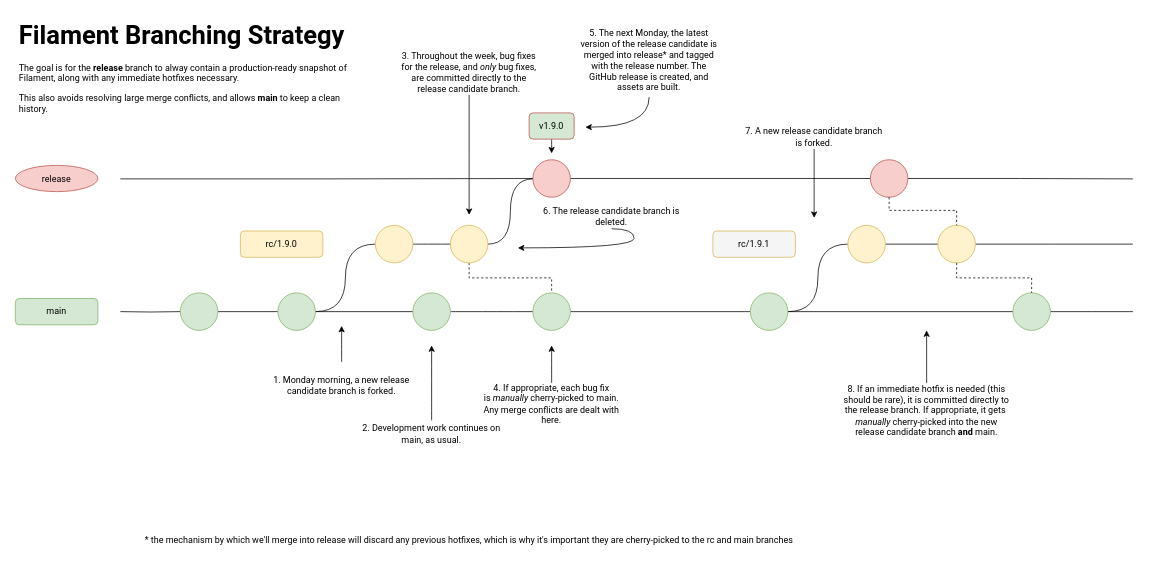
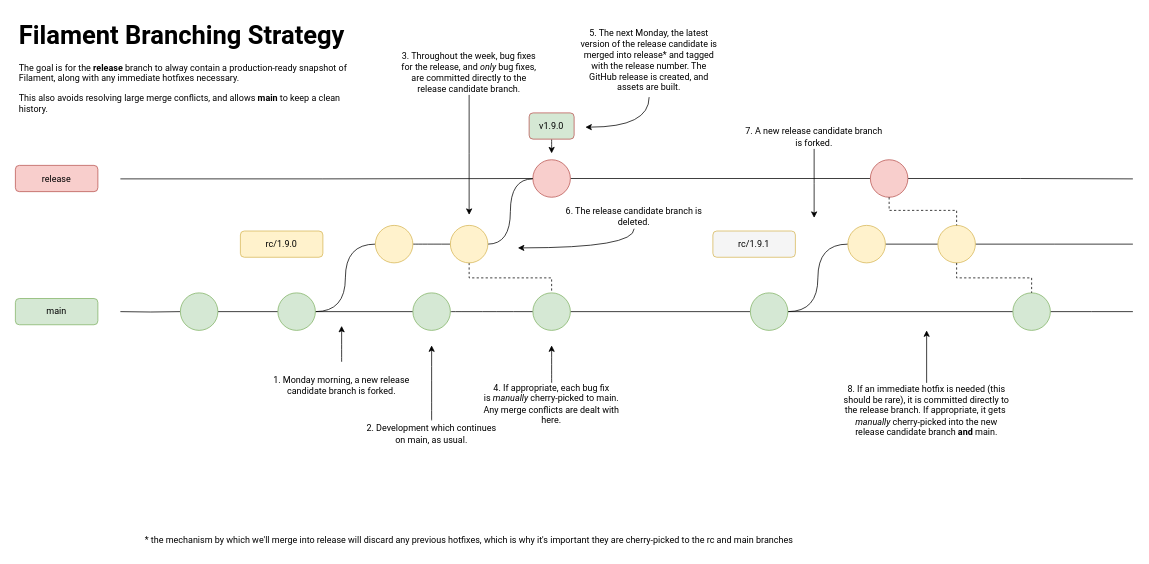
(57, 179) -> (57, 179)
(612, 216) -> (634, 216)
(432, 434) -> (432, 434)
